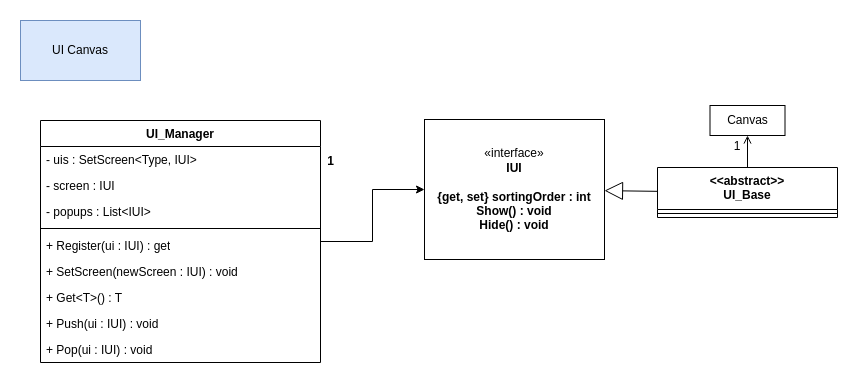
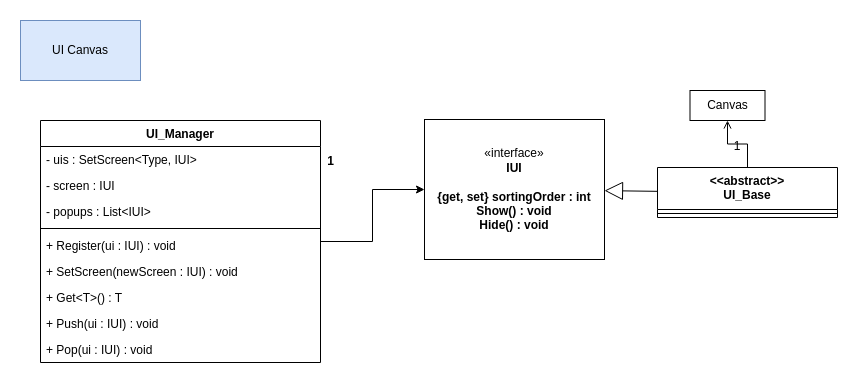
(748, 121) -> (728, 106)
(120, 247) -> (122, 247)
